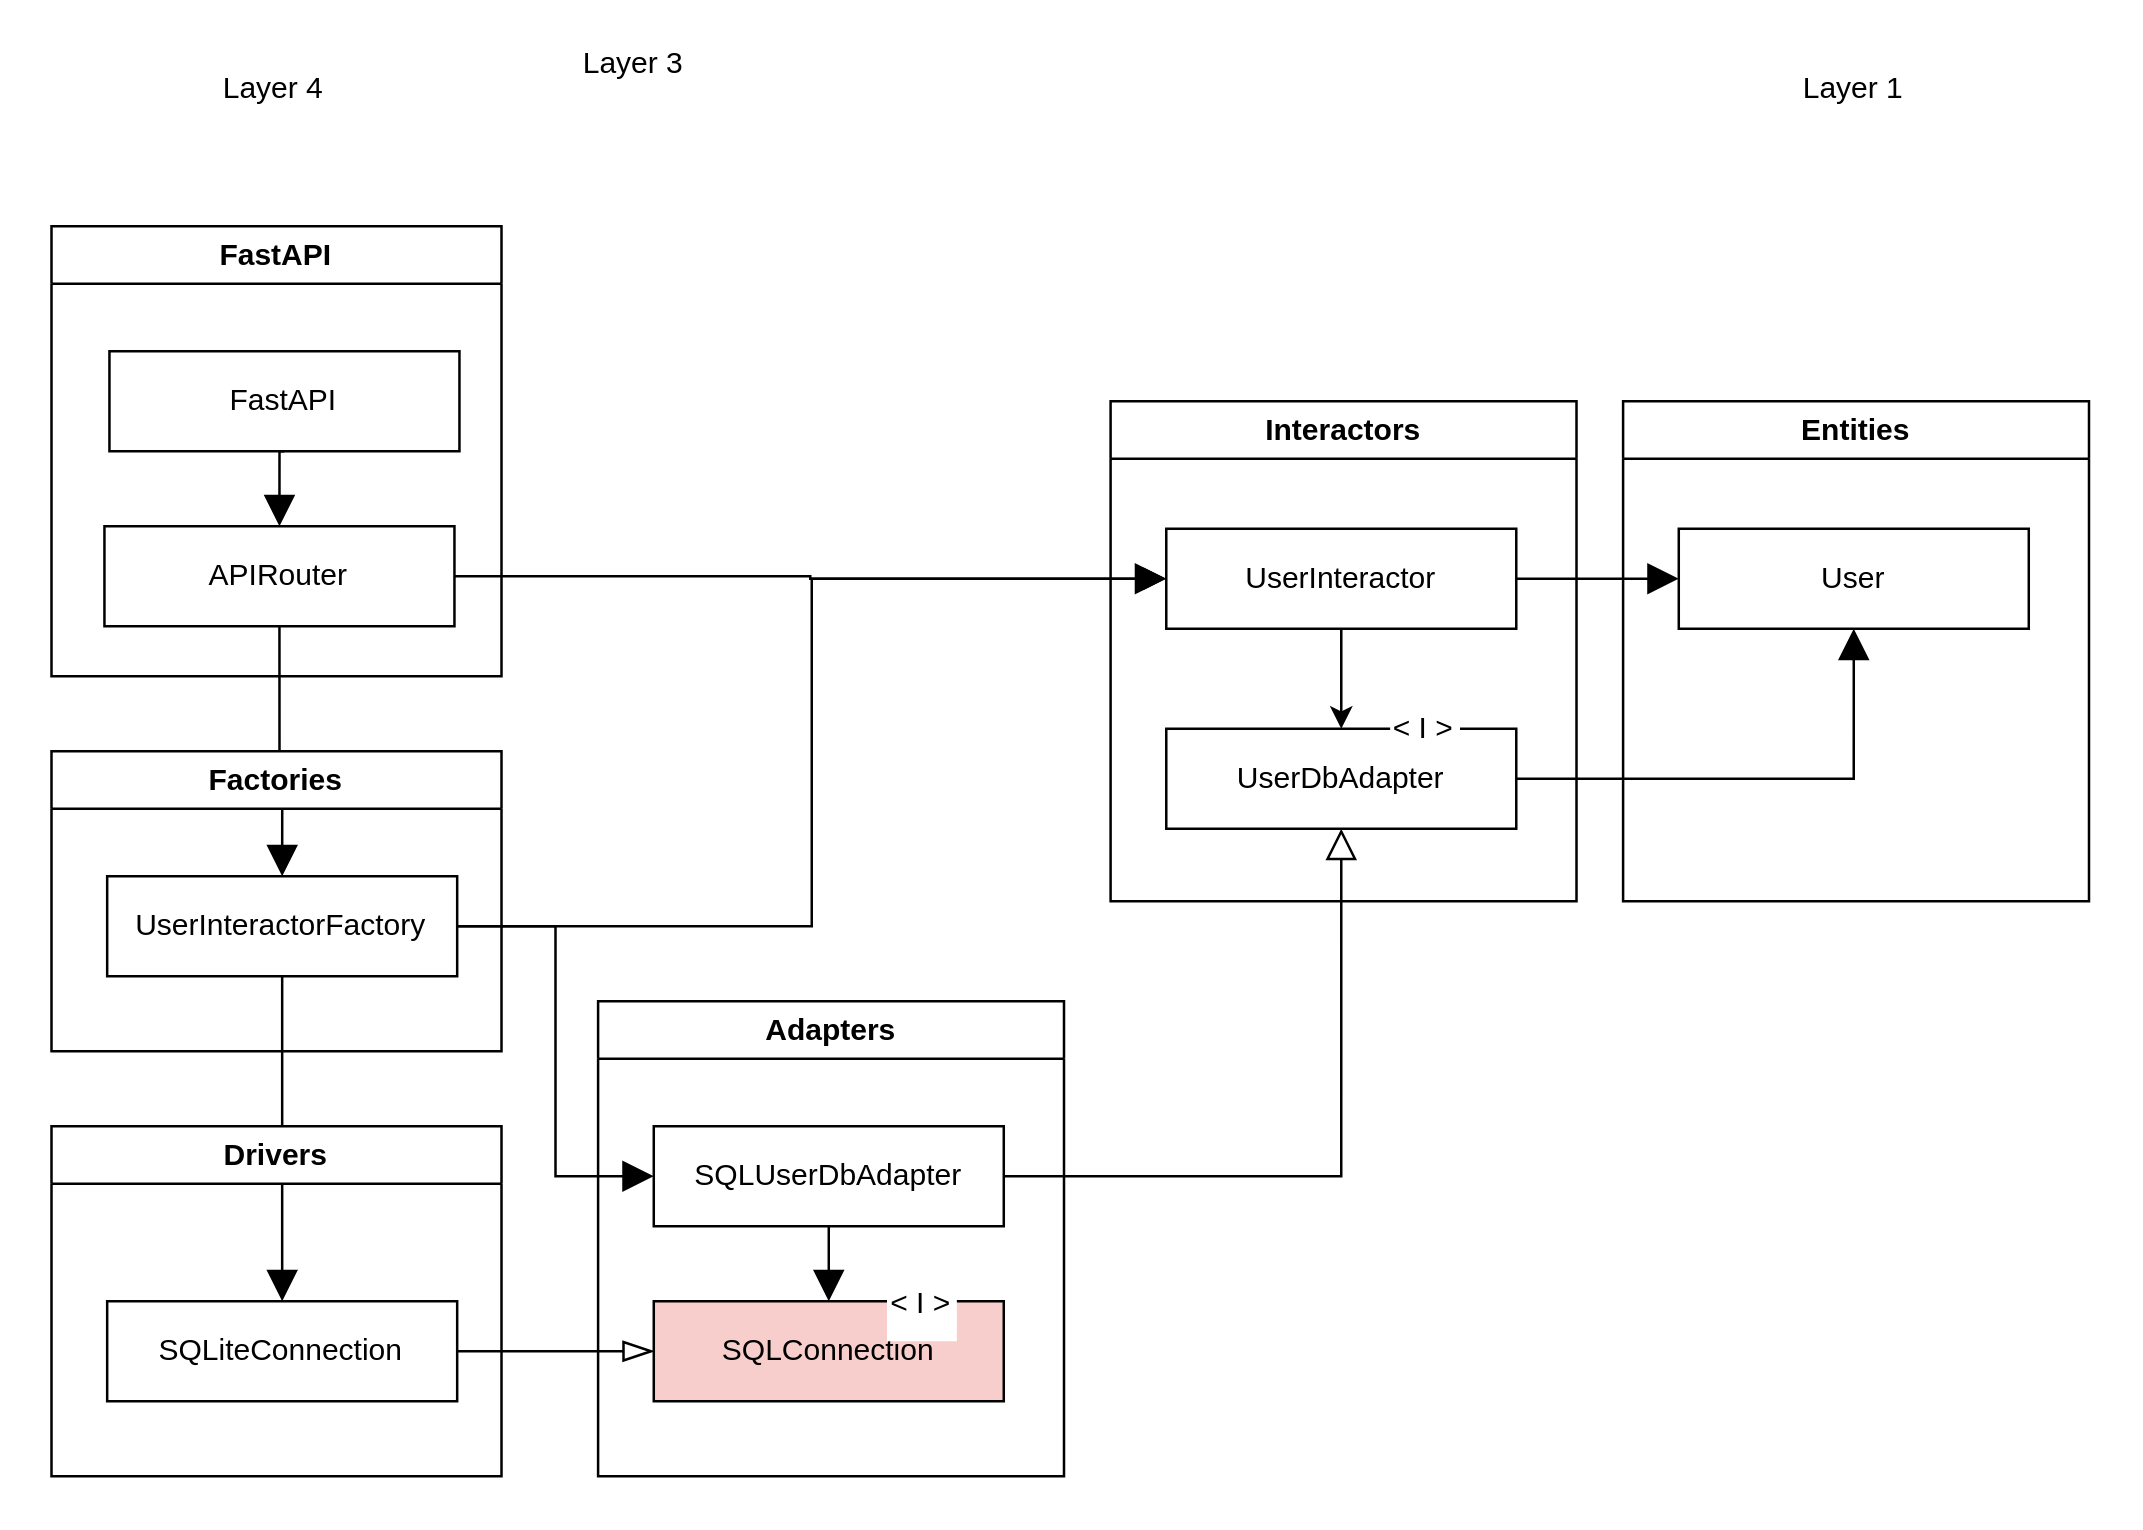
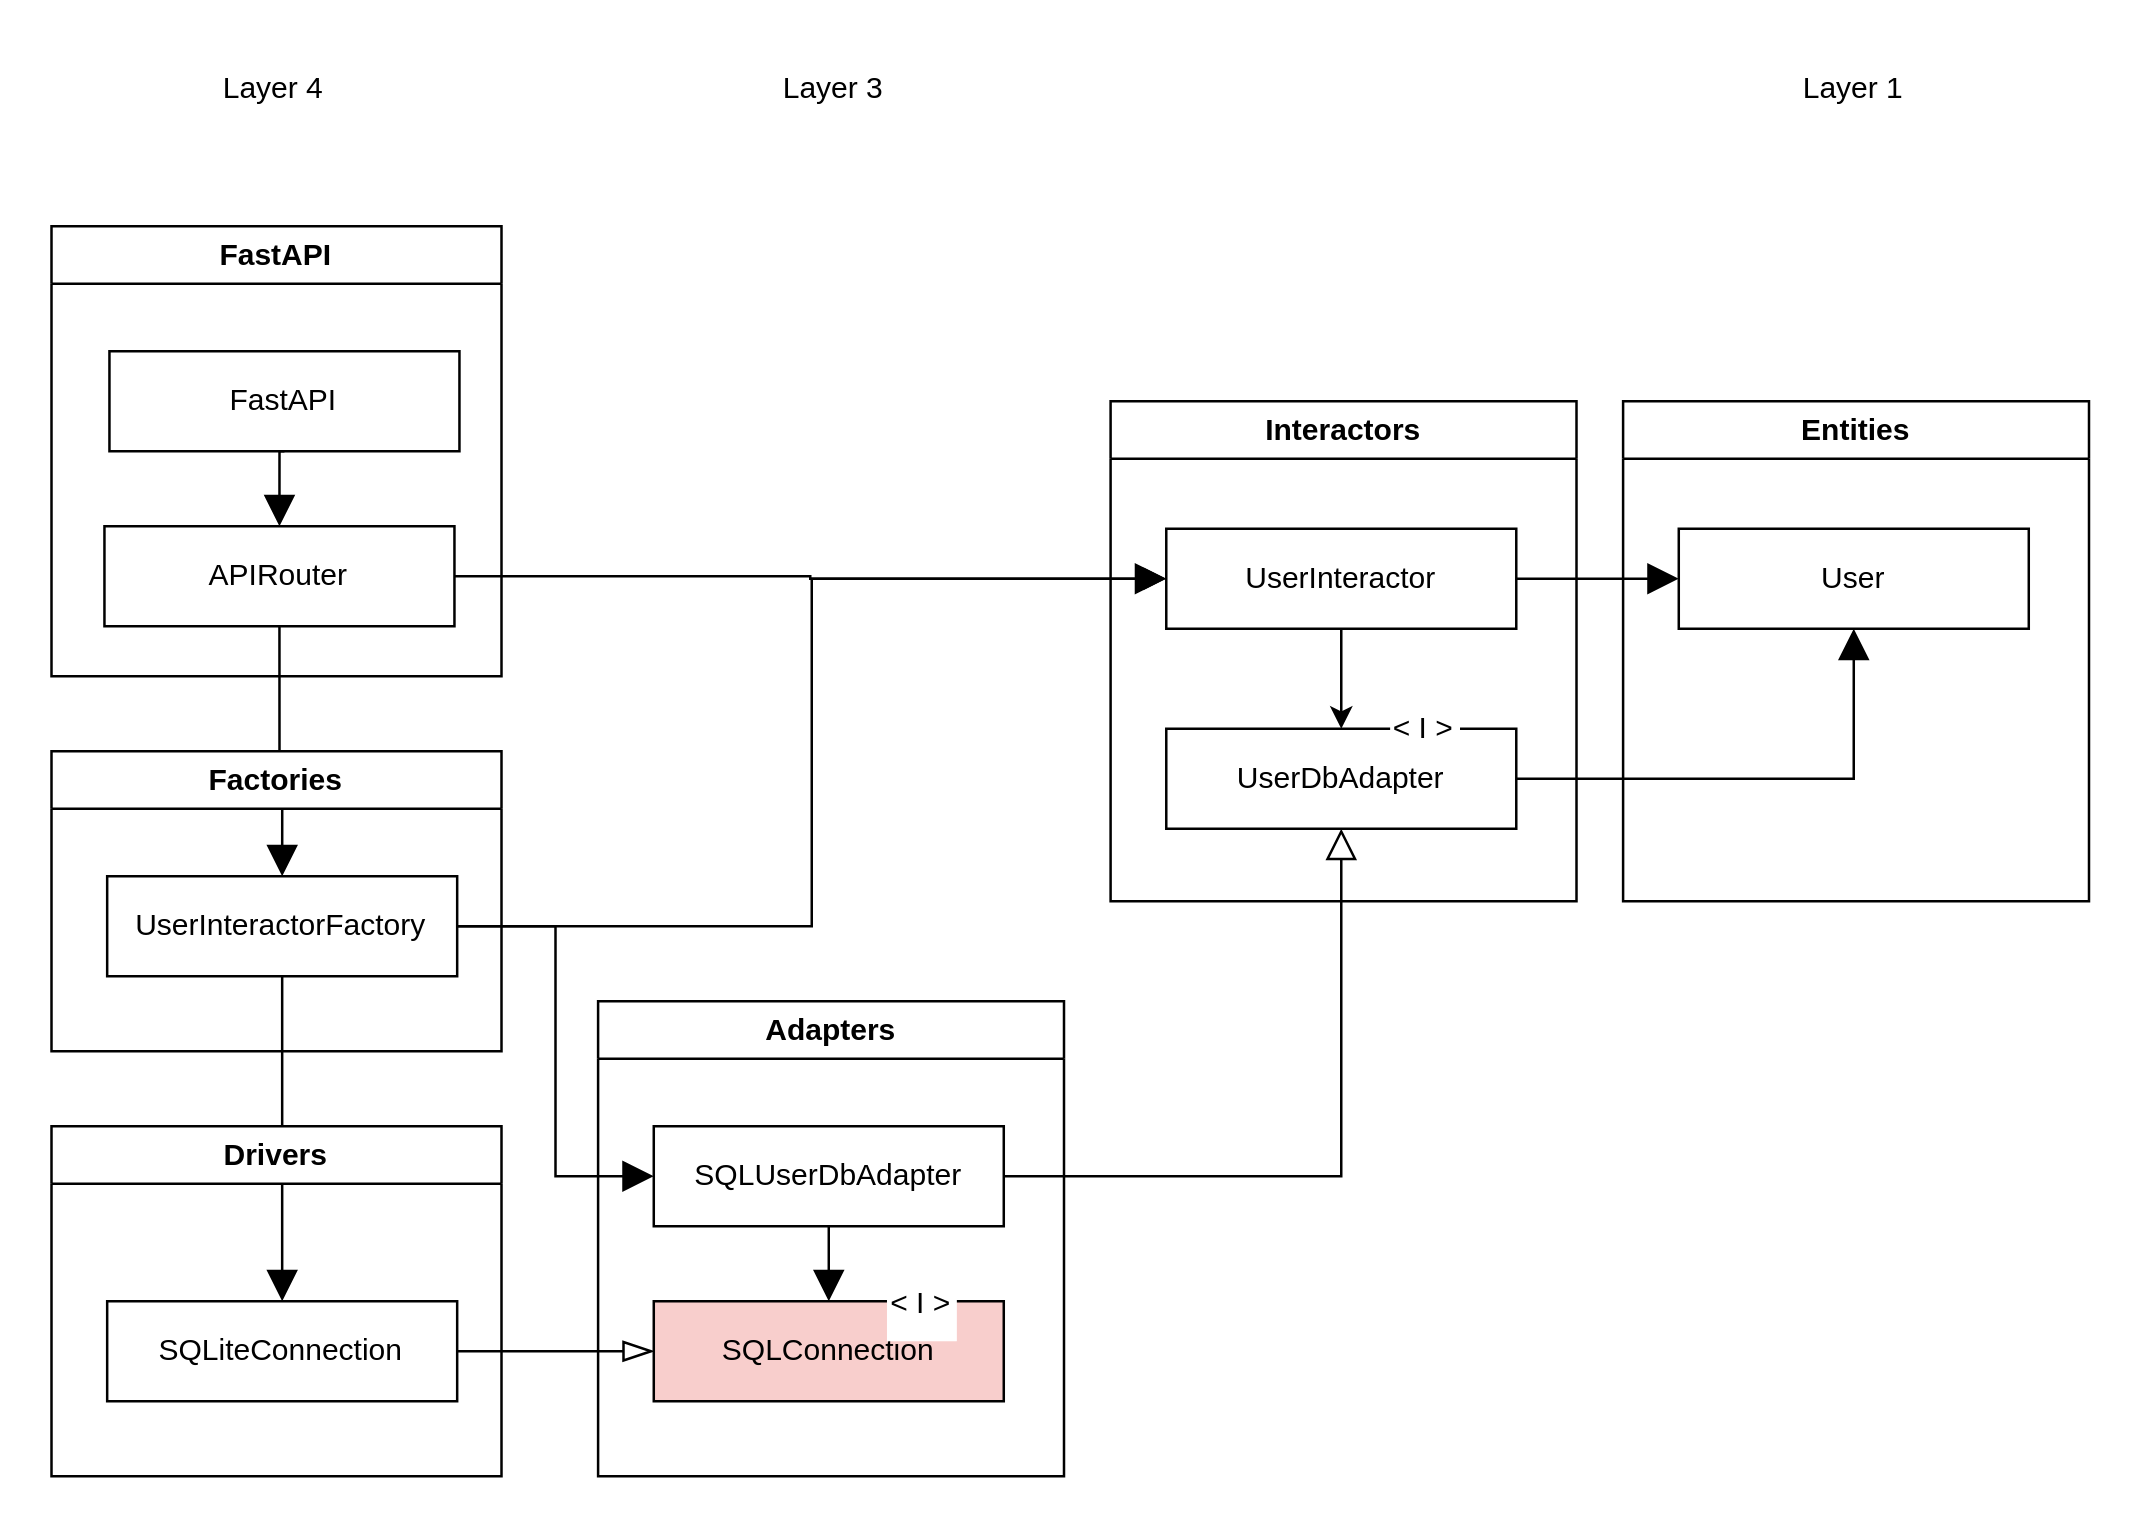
(633, 64) -> (833, 89)
